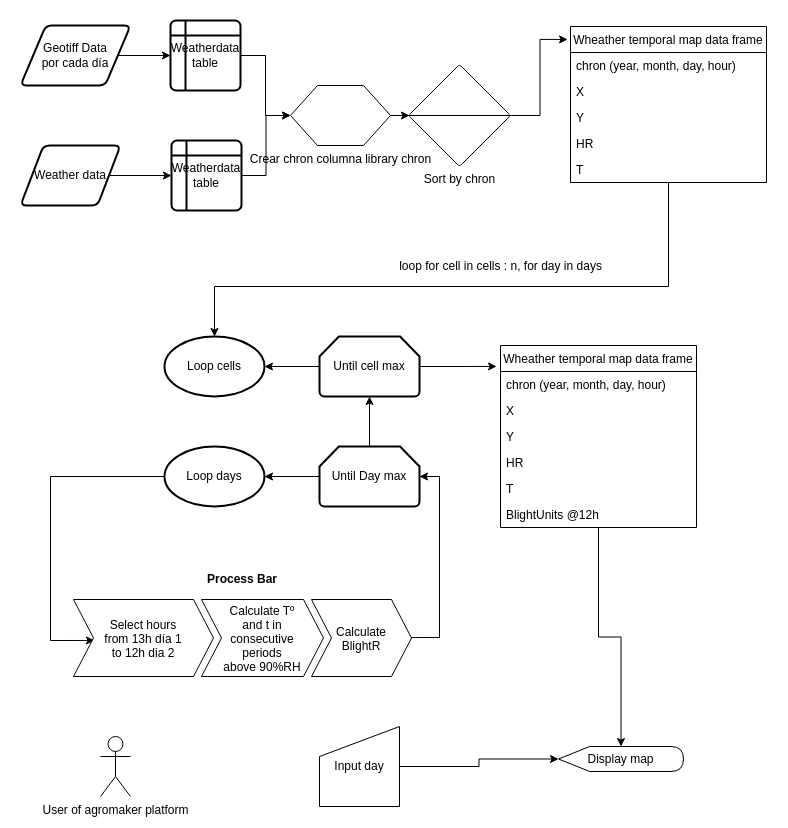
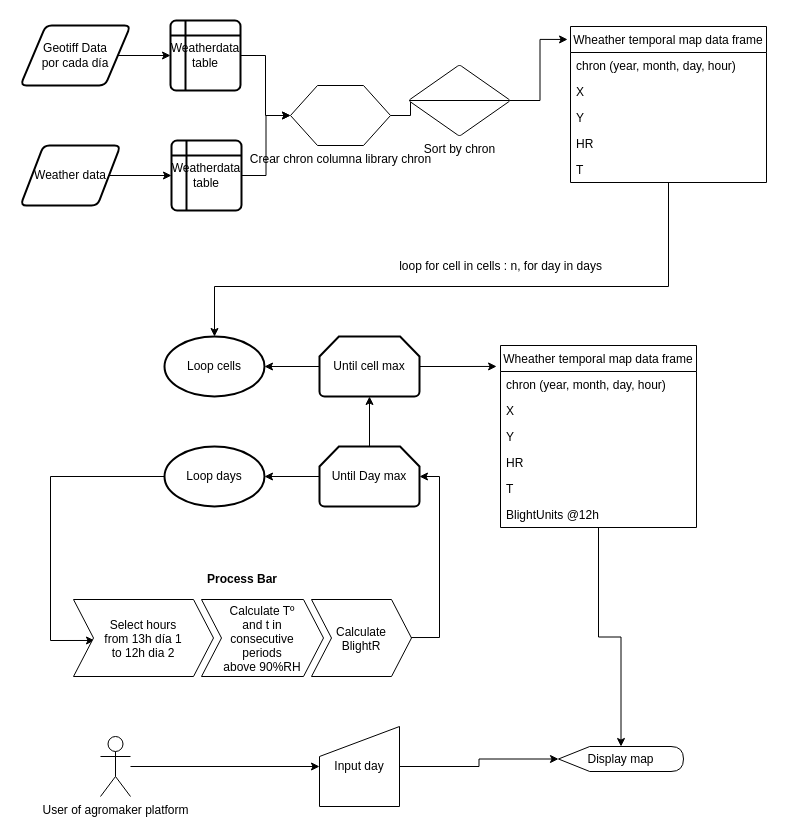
(460, 116) -> (460, 101)
none -> (222, 767)
